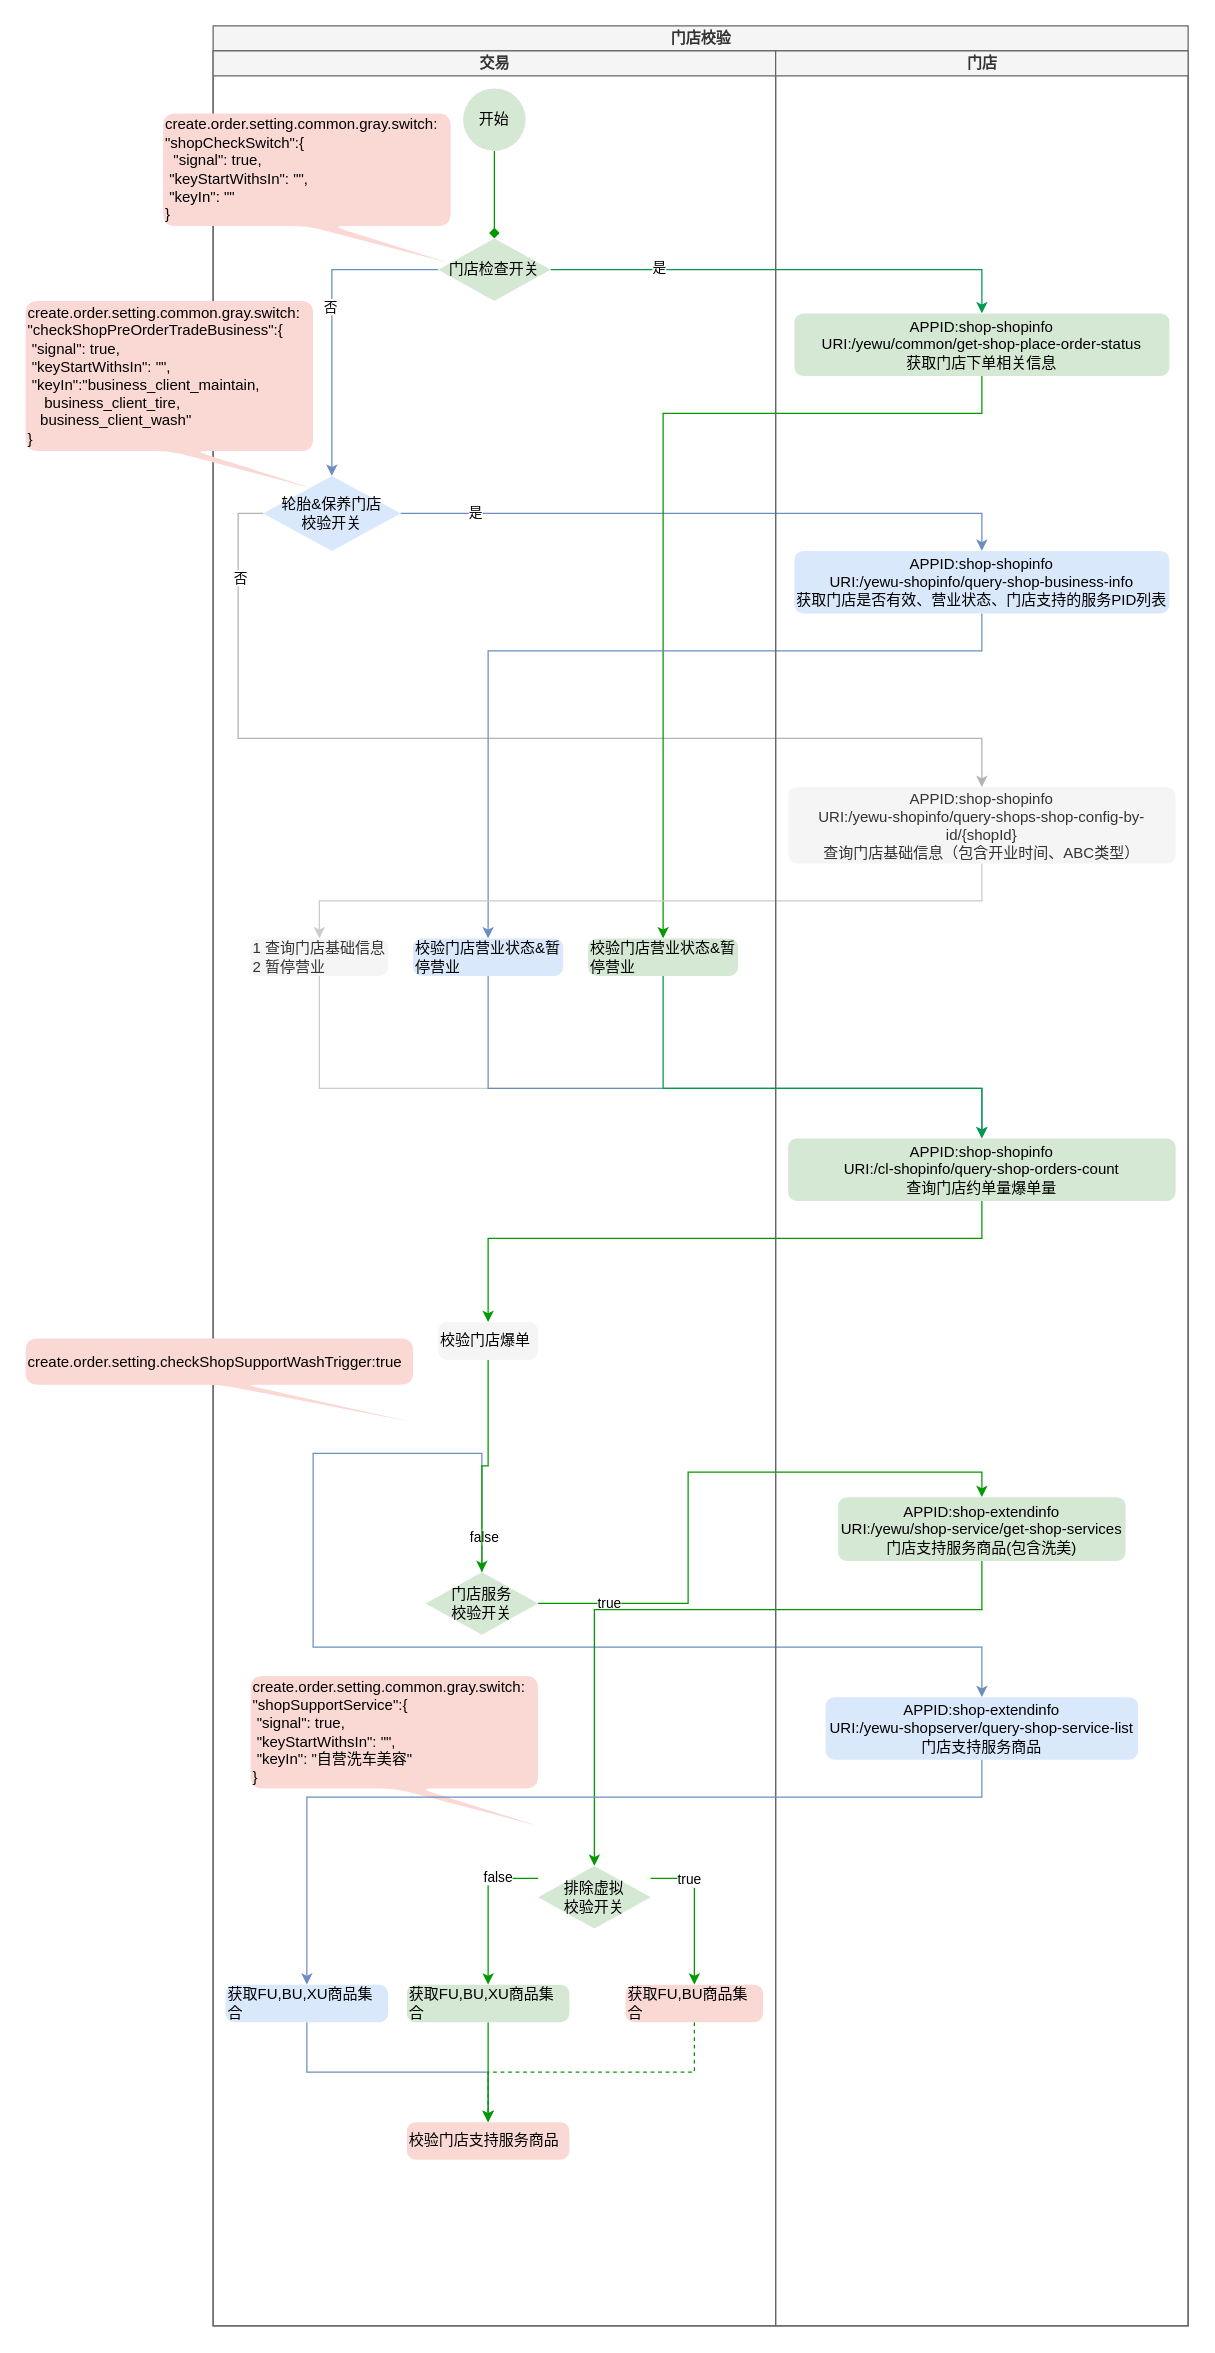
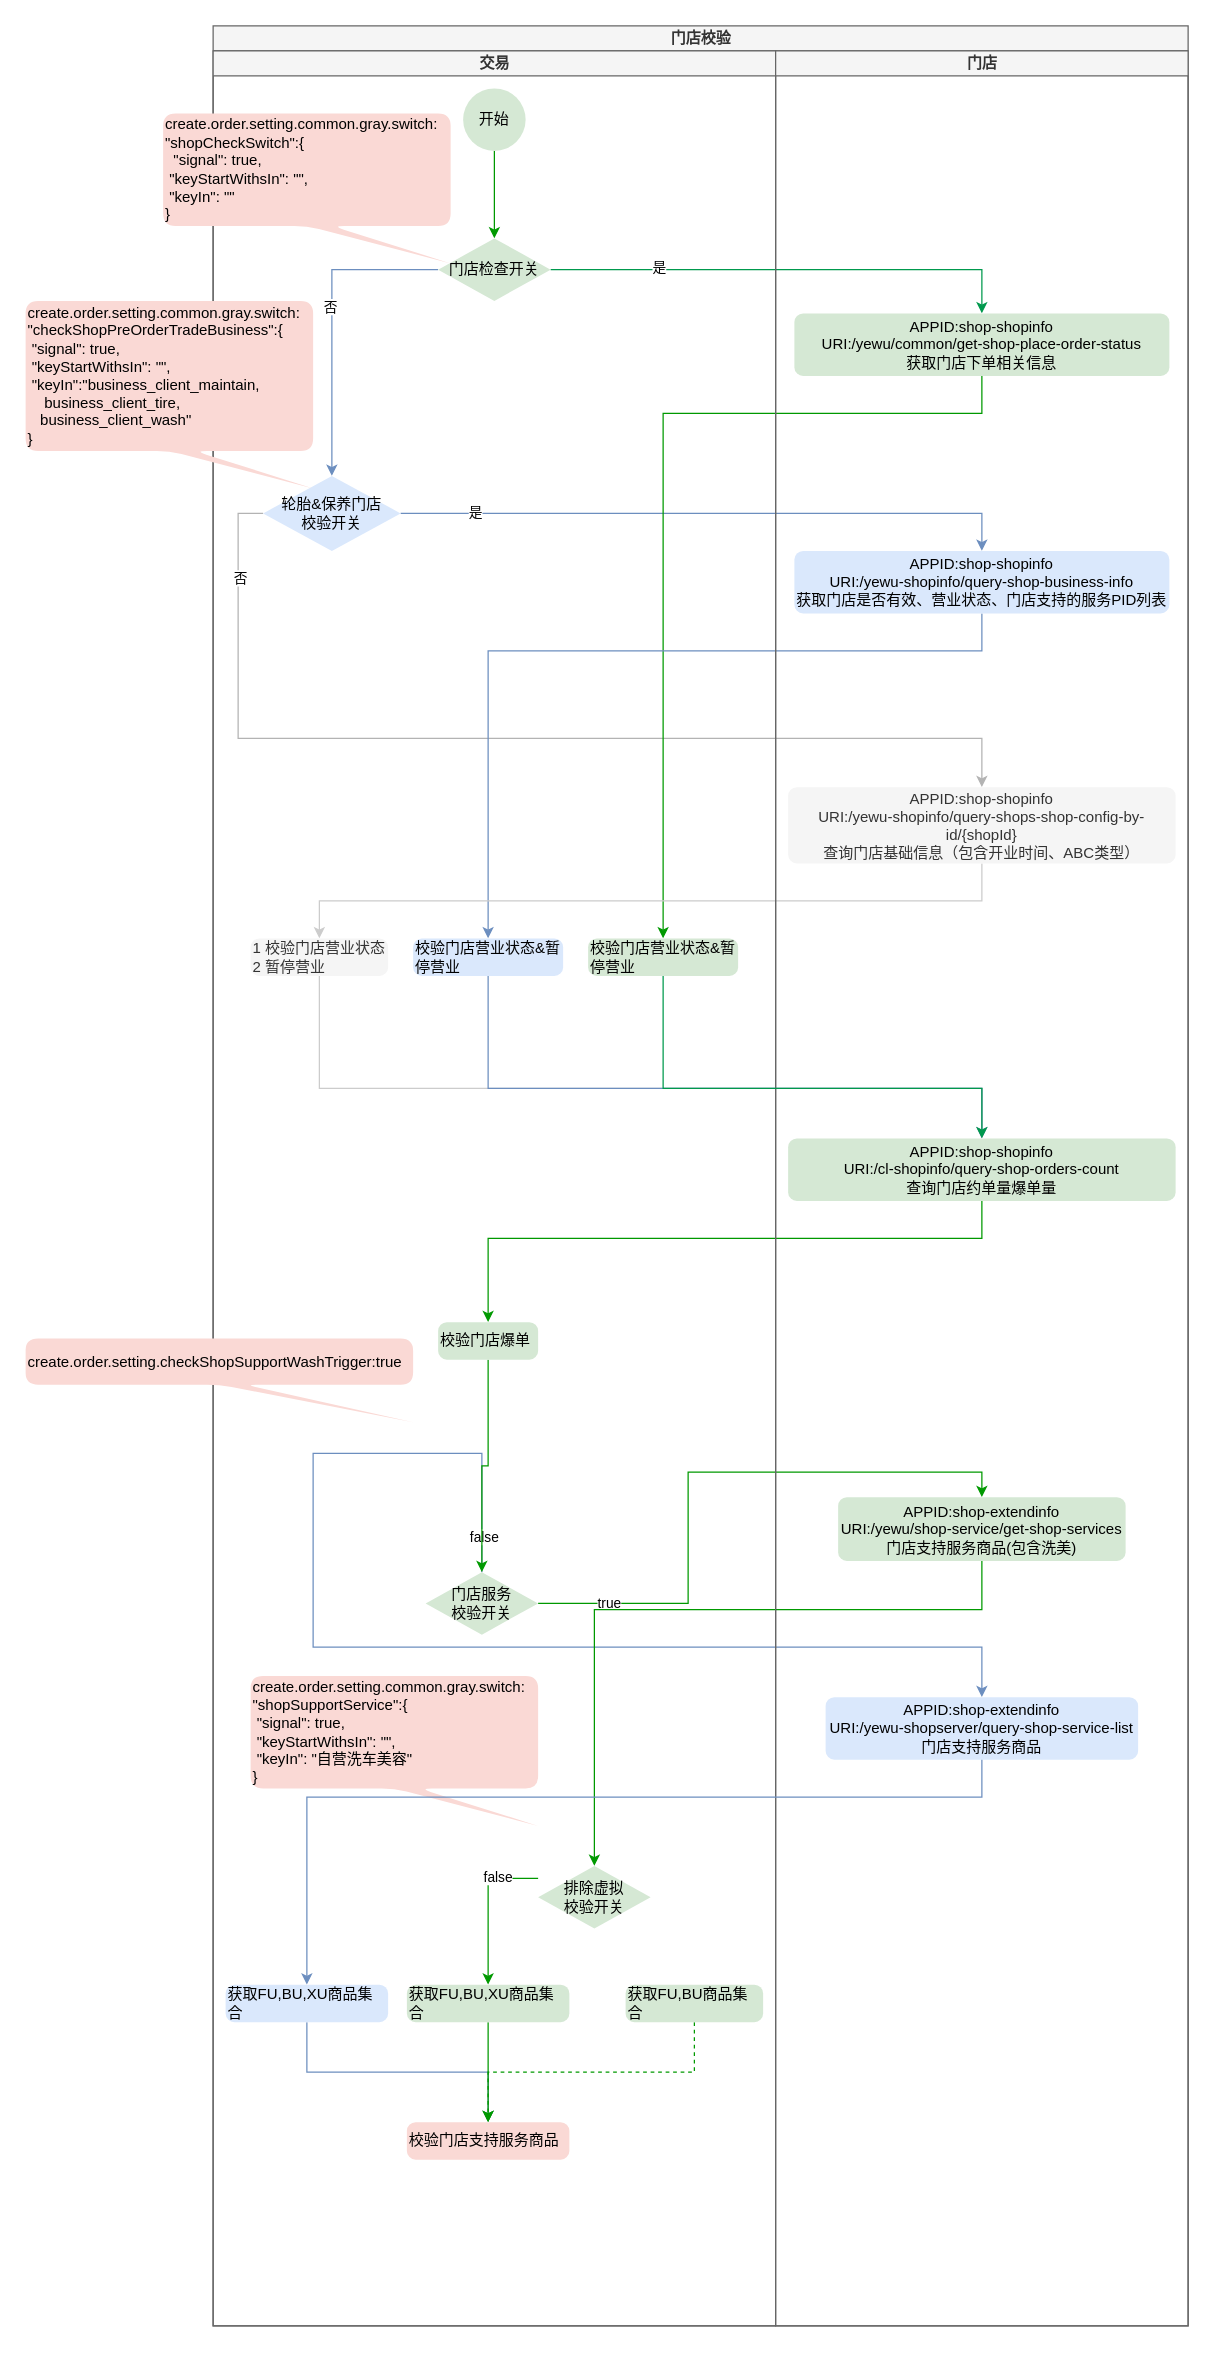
(494, 227) -> (494, 228)
(320, 957) -> (320, 957)
(488, 1341) -> (488, 1341)
(694, 1905) -> none
(694, 2003) -> (694, 2003)
